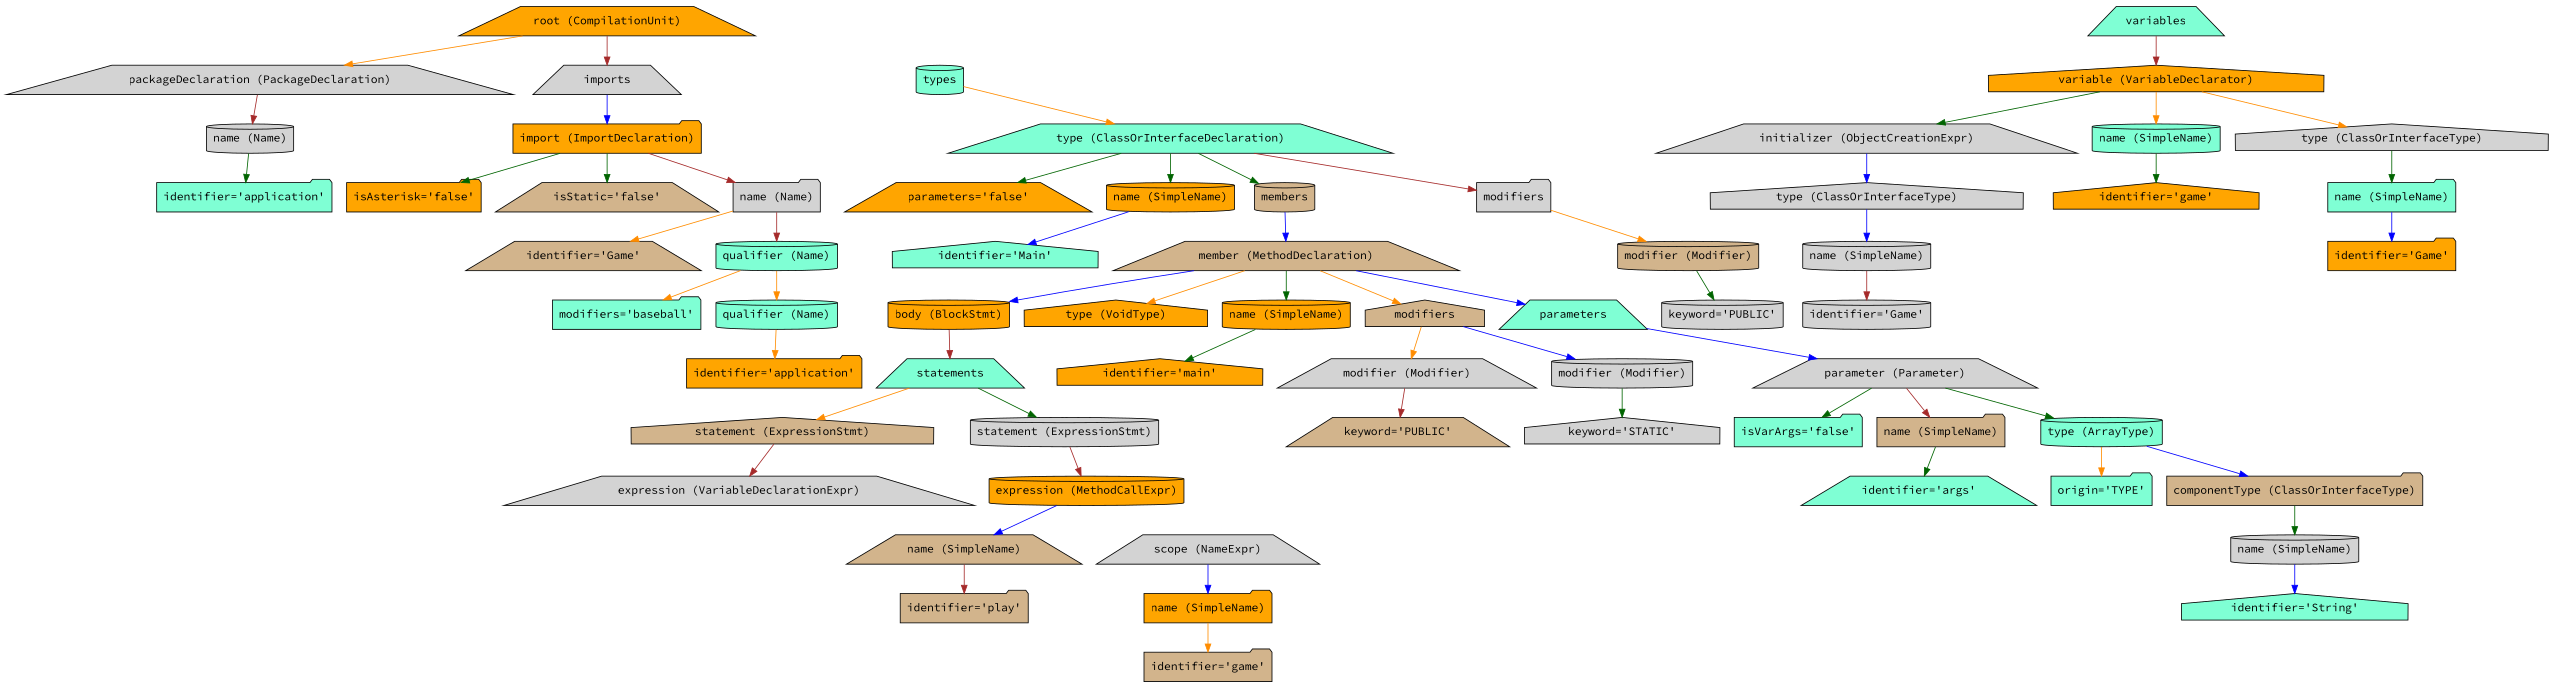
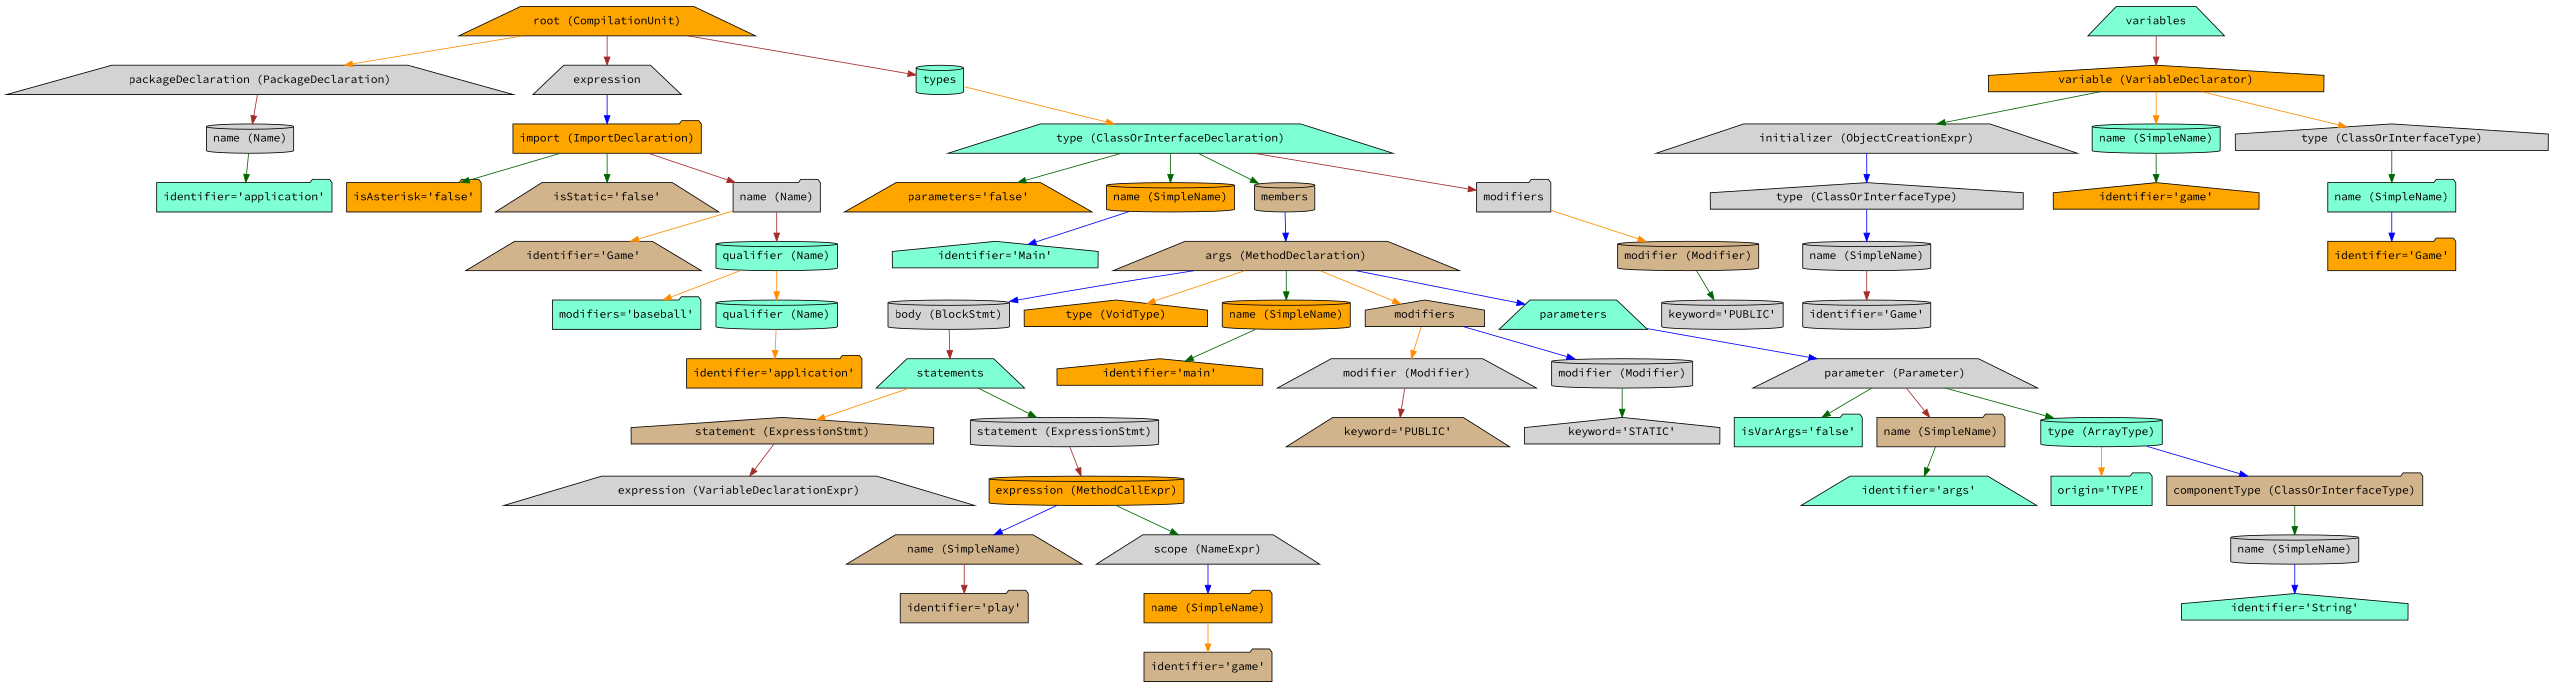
none -> (798, 55)
(607, 80) -> (607, 80)
(1286, 256) -> (1286, 256)
(949, 315) -> (949, 315)
none -> (1144, 518)
